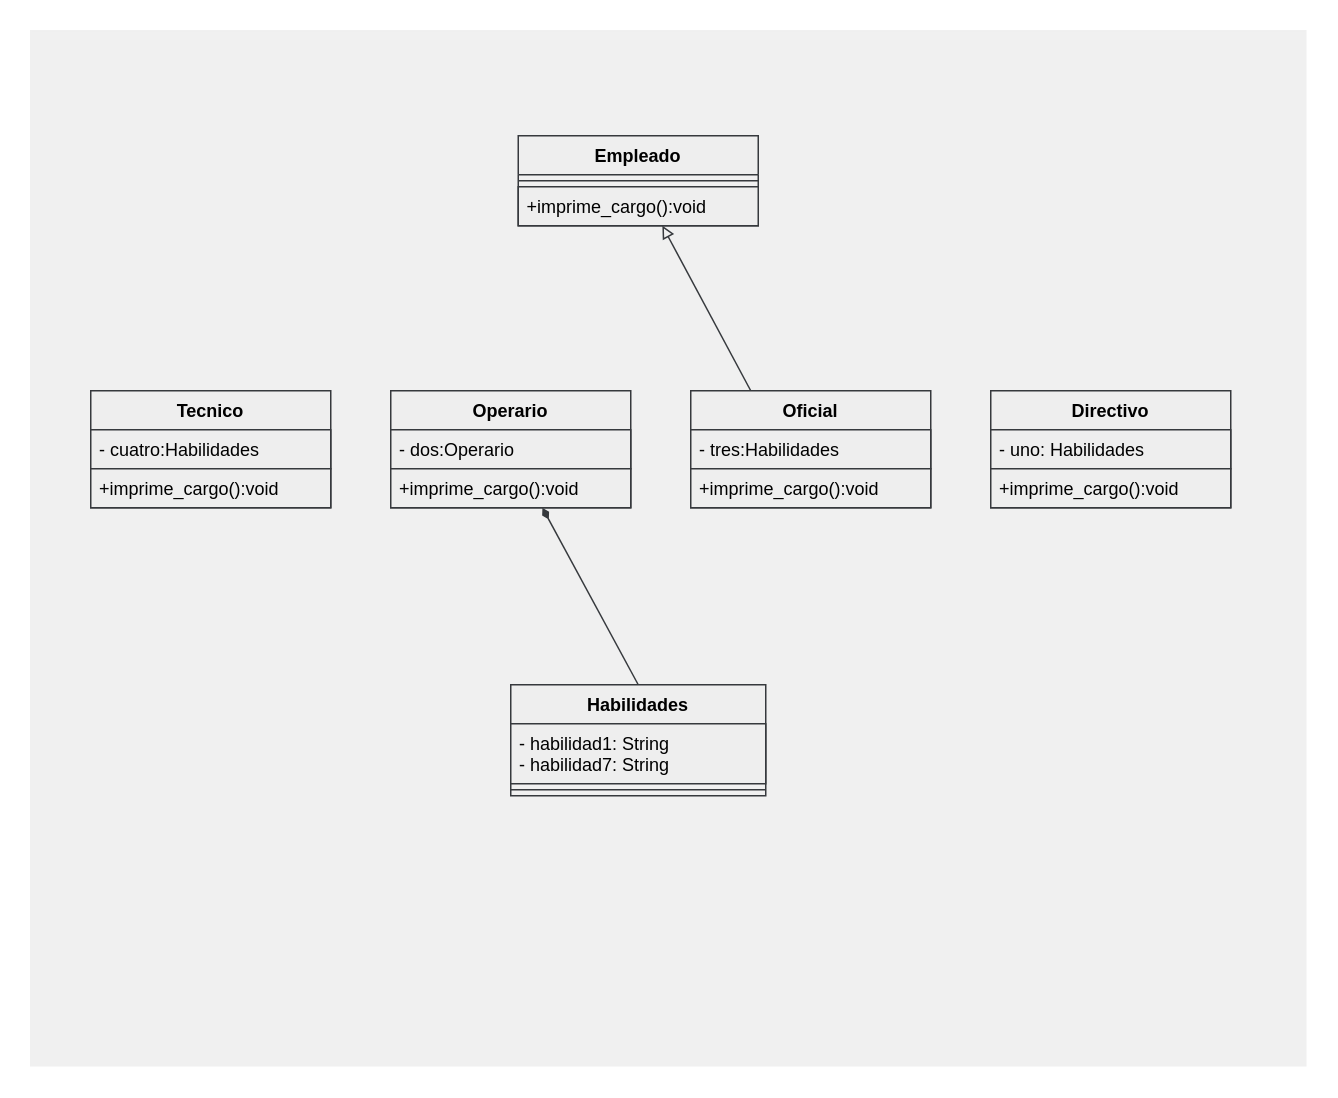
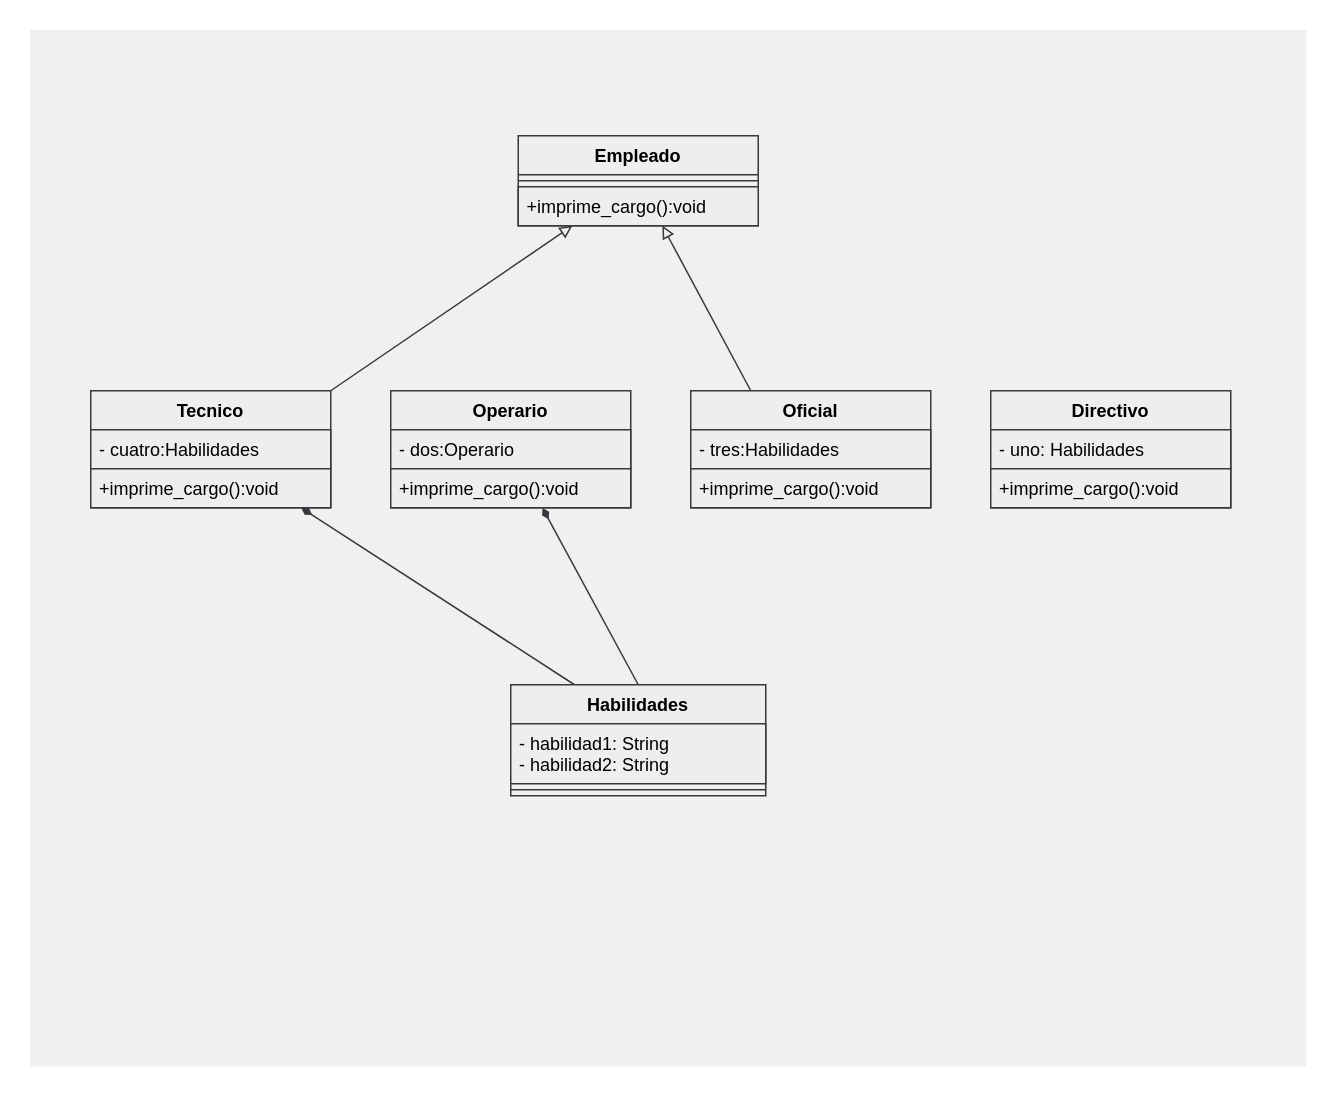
none -> (447, 312)
none -> (443, 600)
(603, 744) -> (603, 744)
